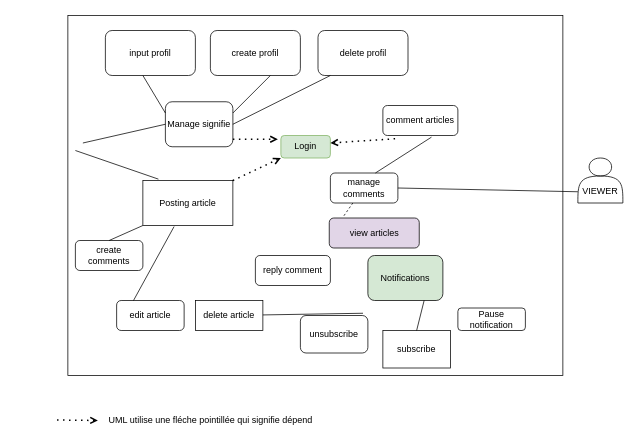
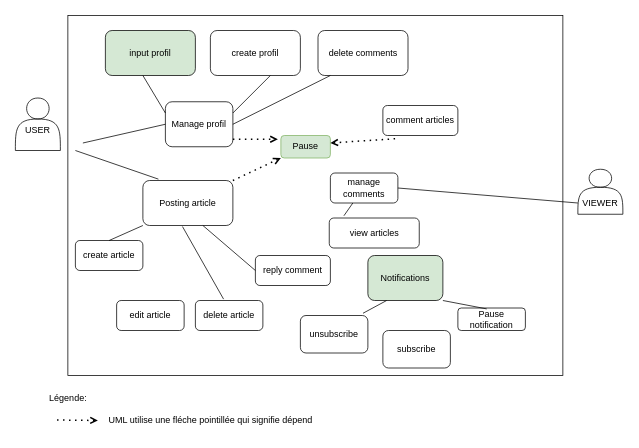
(150, 53) -> (150, 53)
(363, 53) -> (363, 53)
none -> (38, 124)
(199, 124) -> (199, 124)
(306, 147) -> (306, 147)
(403, 155) -> none
(600, 180) -> (600, 192)
(188, 203) -> (188, 203)
(349, 209) -> (349, 209)
(374, 233) -> (374, 233)
none -> (229, 248)
(109, 255) -> (109, 255)
none -> (203, 262)
(154, 263) -> none
none -> (465, 305)
(313, 314) -> (375, 307)
(229, 315) -> (229, 315)
(420, 315) -> none
(417, 349) -> (417, 349)
none -> (68, 398)
